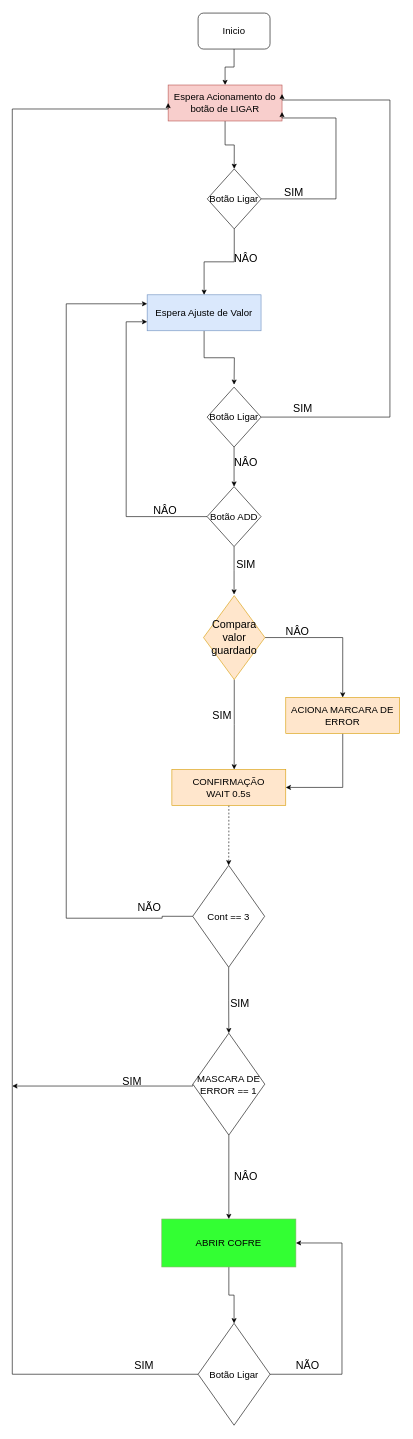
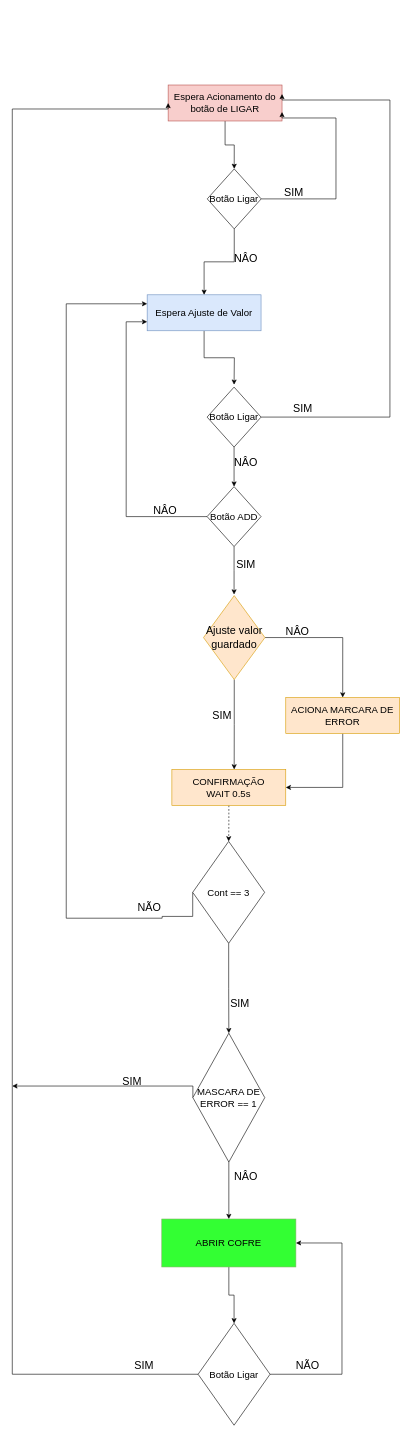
(234, 30) -> none
(225, 66) -> none
(235, 638) -> (235, 638)
(229, 916) -> (229, 892)
(229, 1084) -> (229, 1098)
